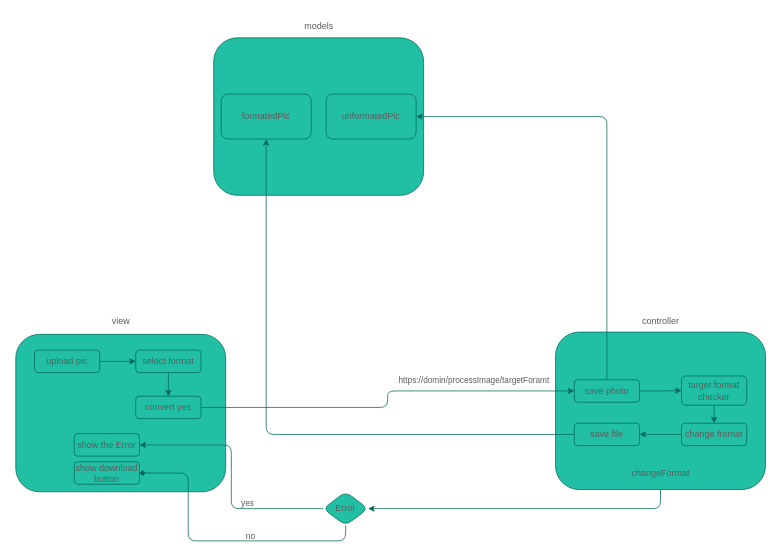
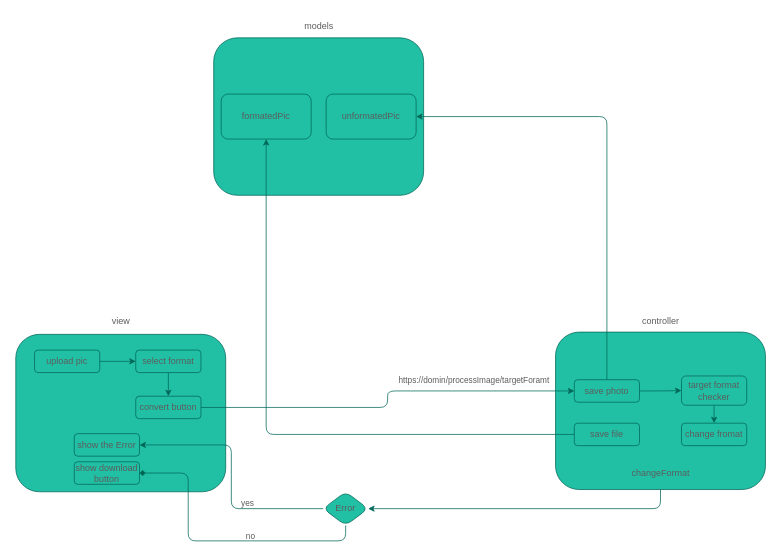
(168, 408) -> (168, 408)
(663, 435) -> none
